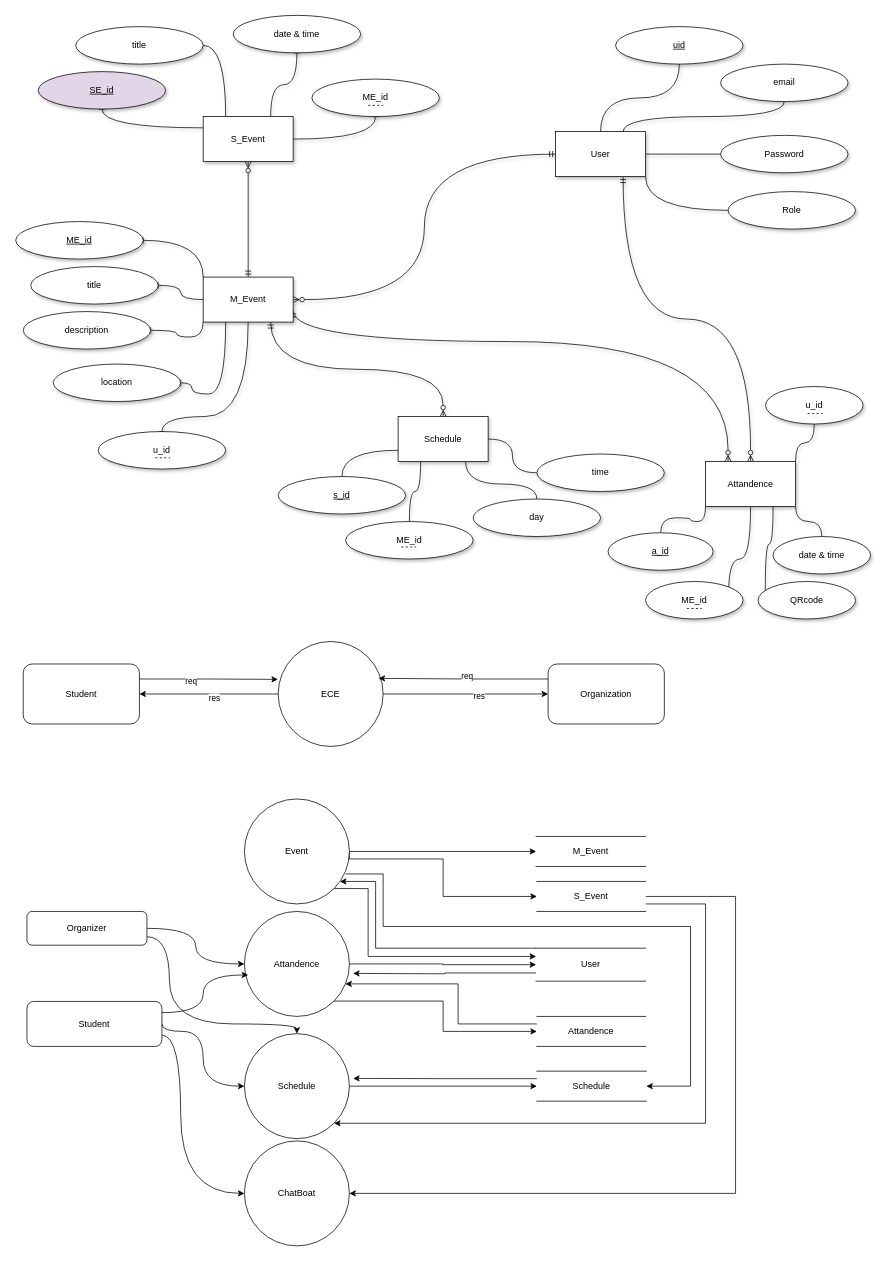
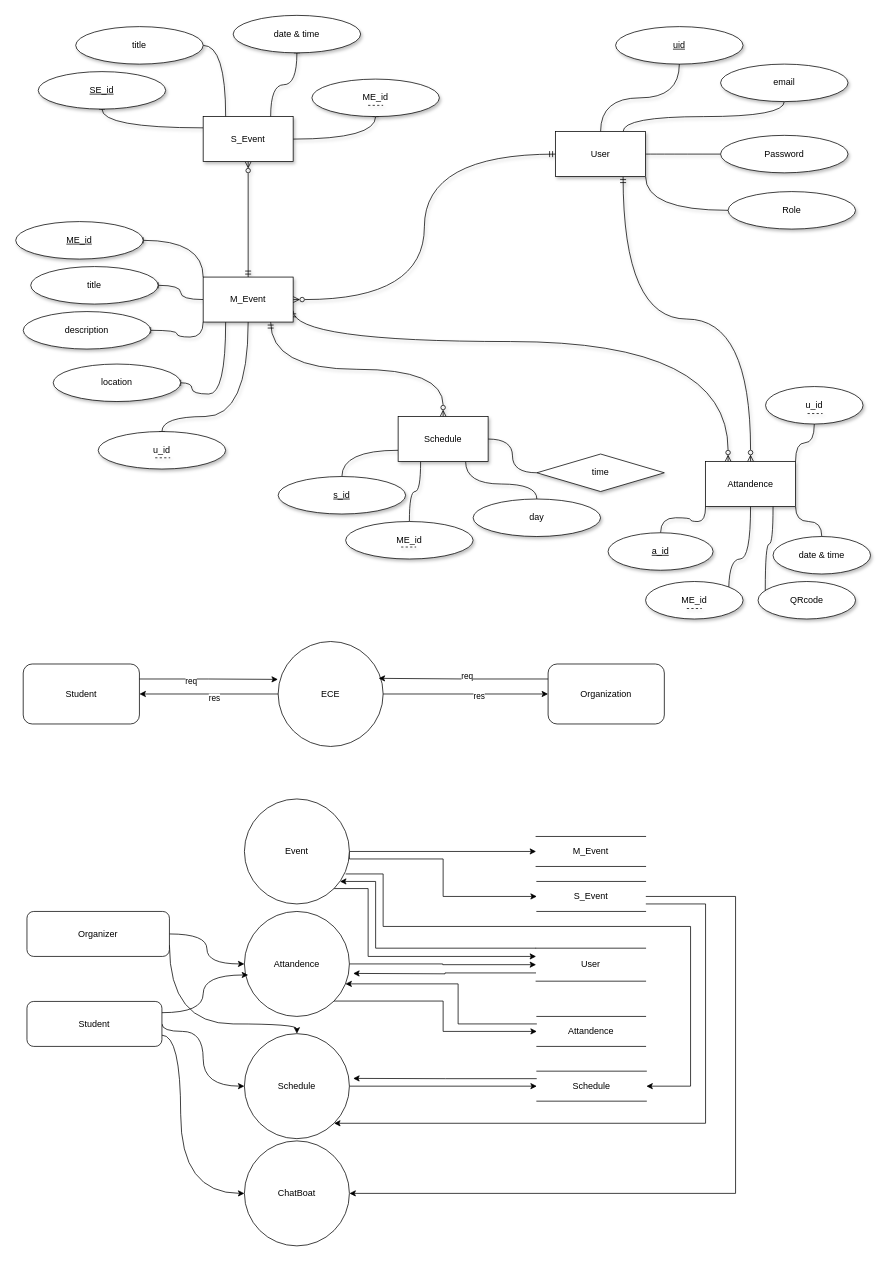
(102, 90) -> (102, 90)
(600, 473) -> (600, 473)
(87, 929) -> (98, 934)
